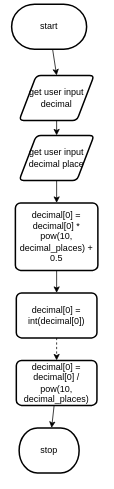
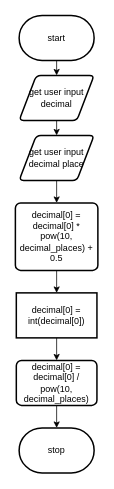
(49, 27) -> (57, 38)
(57, 315) -> (57, 315)
(57, 346) -> (57, 346)
(49, 450) -> (57, 450)
